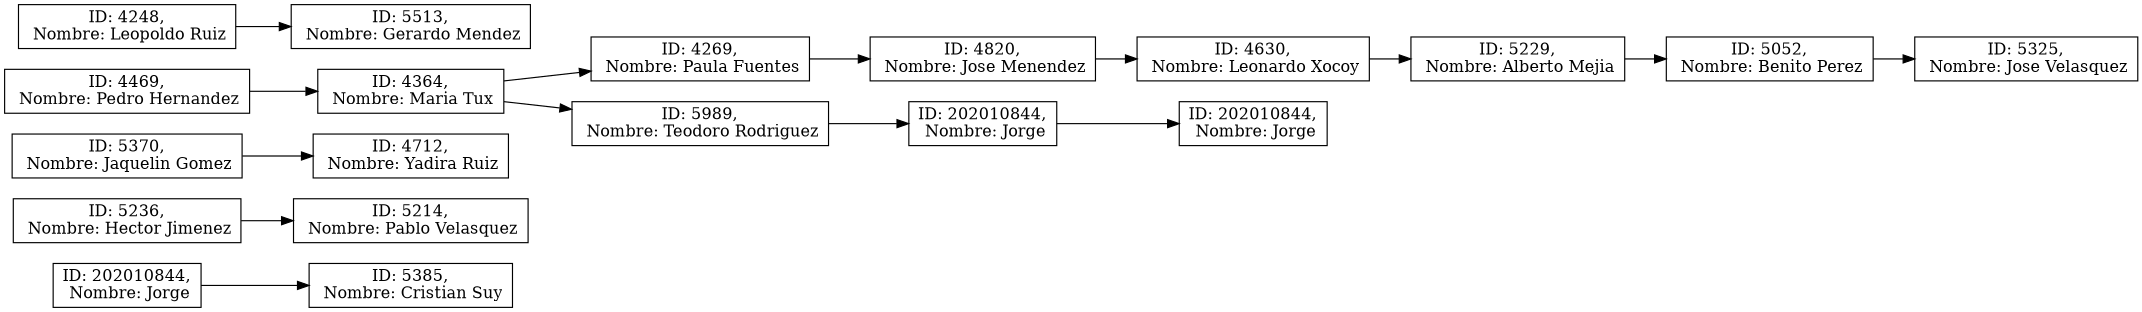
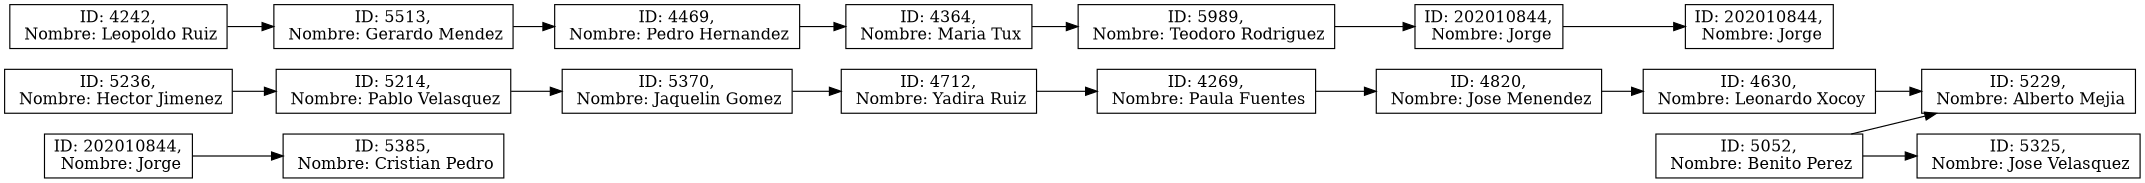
(127, 27) -> (118, 27)
none -> (528, 27)
(1640, 59) -> (1888, 125)
(542, 77) -> (1061, 91)
none -> (531, 91)
(411, 285) -> (393, 156)
